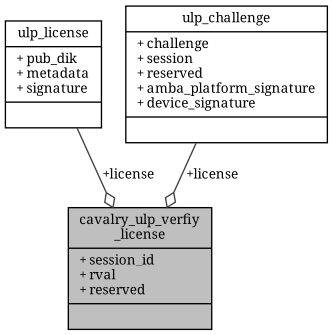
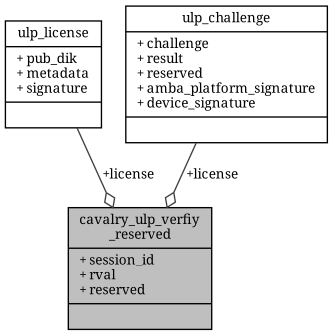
(166, 59) -> (160, 59)
(140, 235) -> (140, 235)
